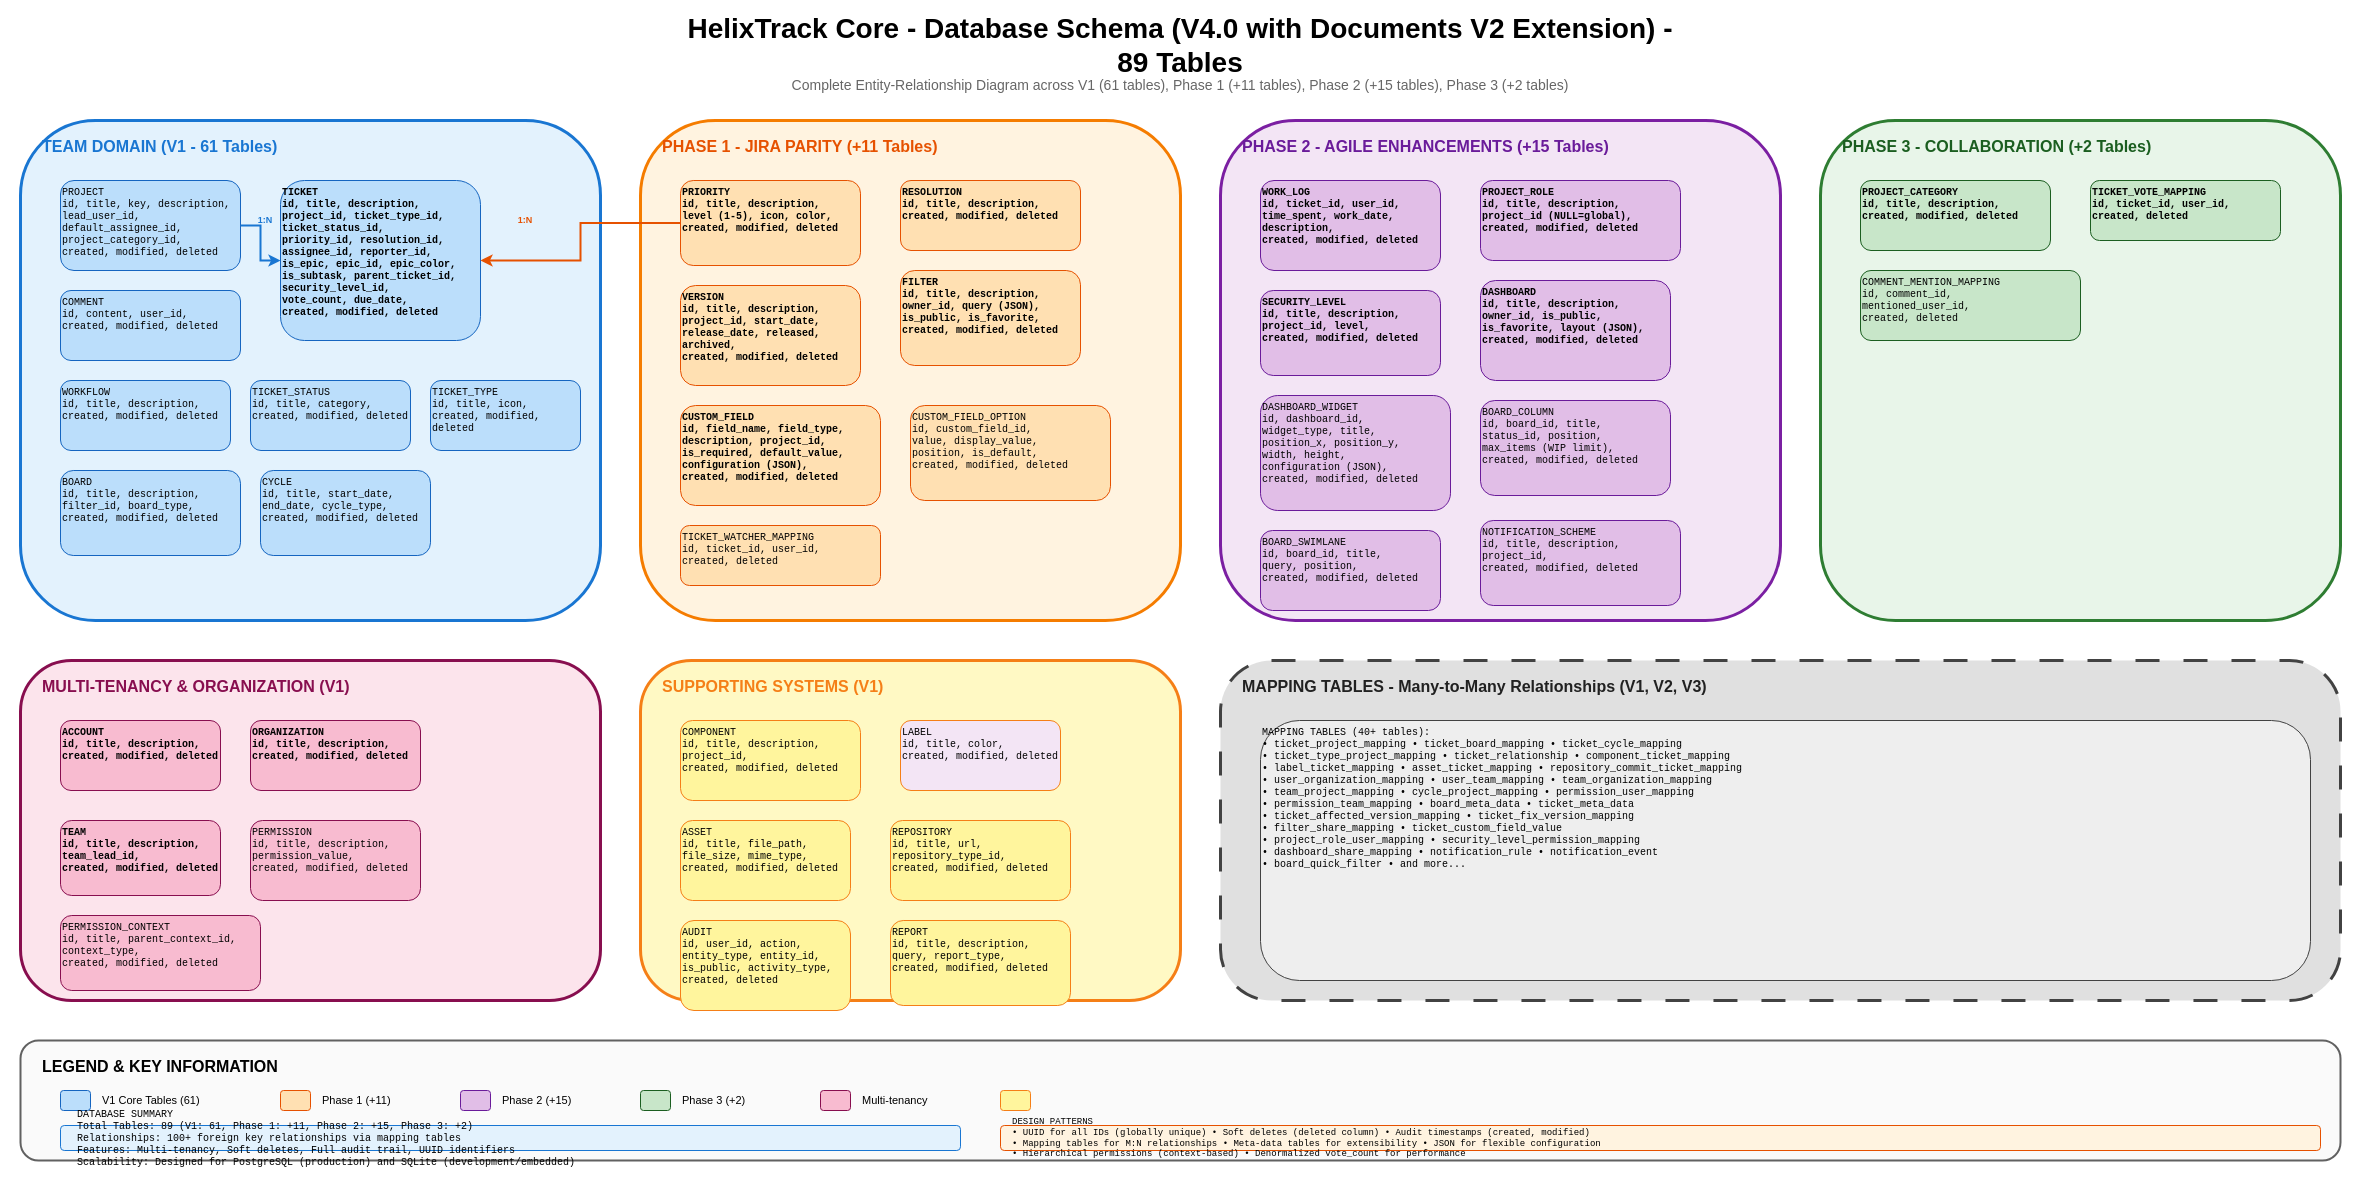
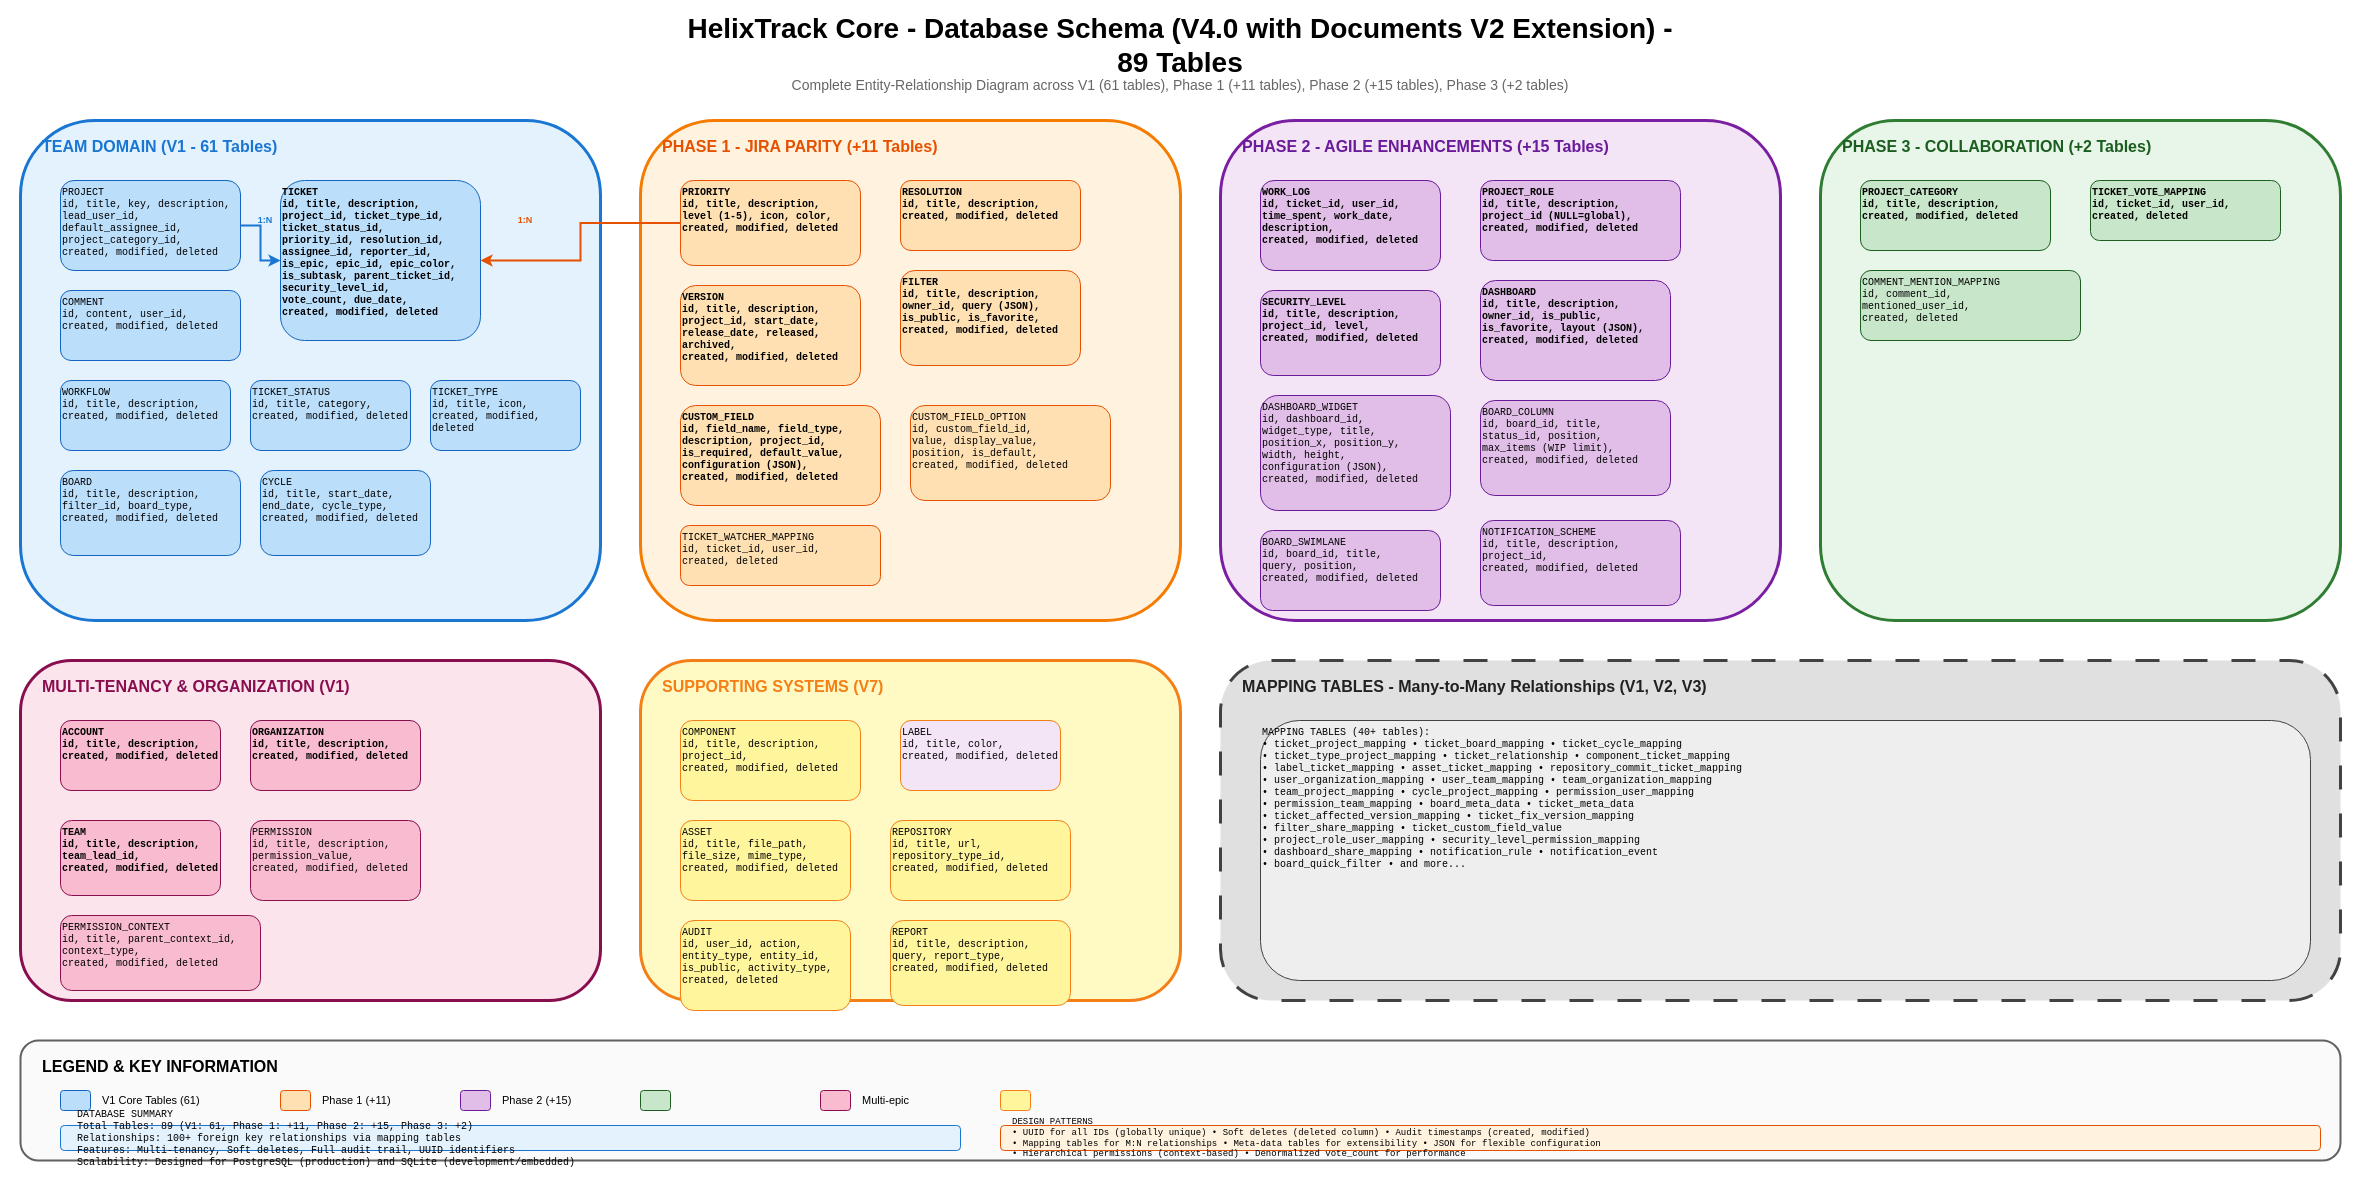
(761, 687) -> (761, 687)
(741, 1101) -> none
(900, 1101) -> (889, 1101)
